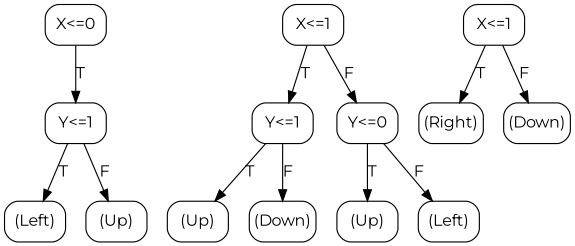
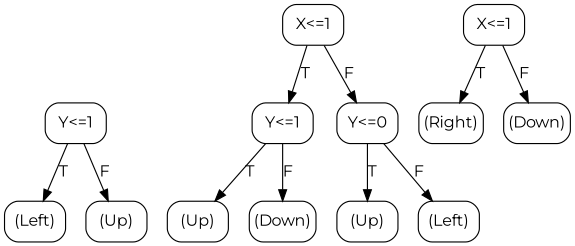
(76, 25) -> none
